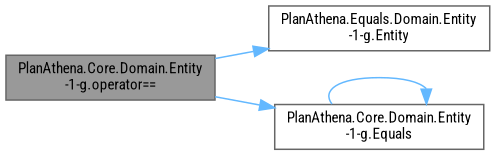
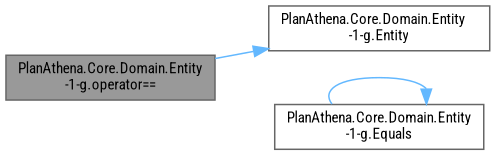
(379, 28) -> (379, 28)
(237, 101) -> none
